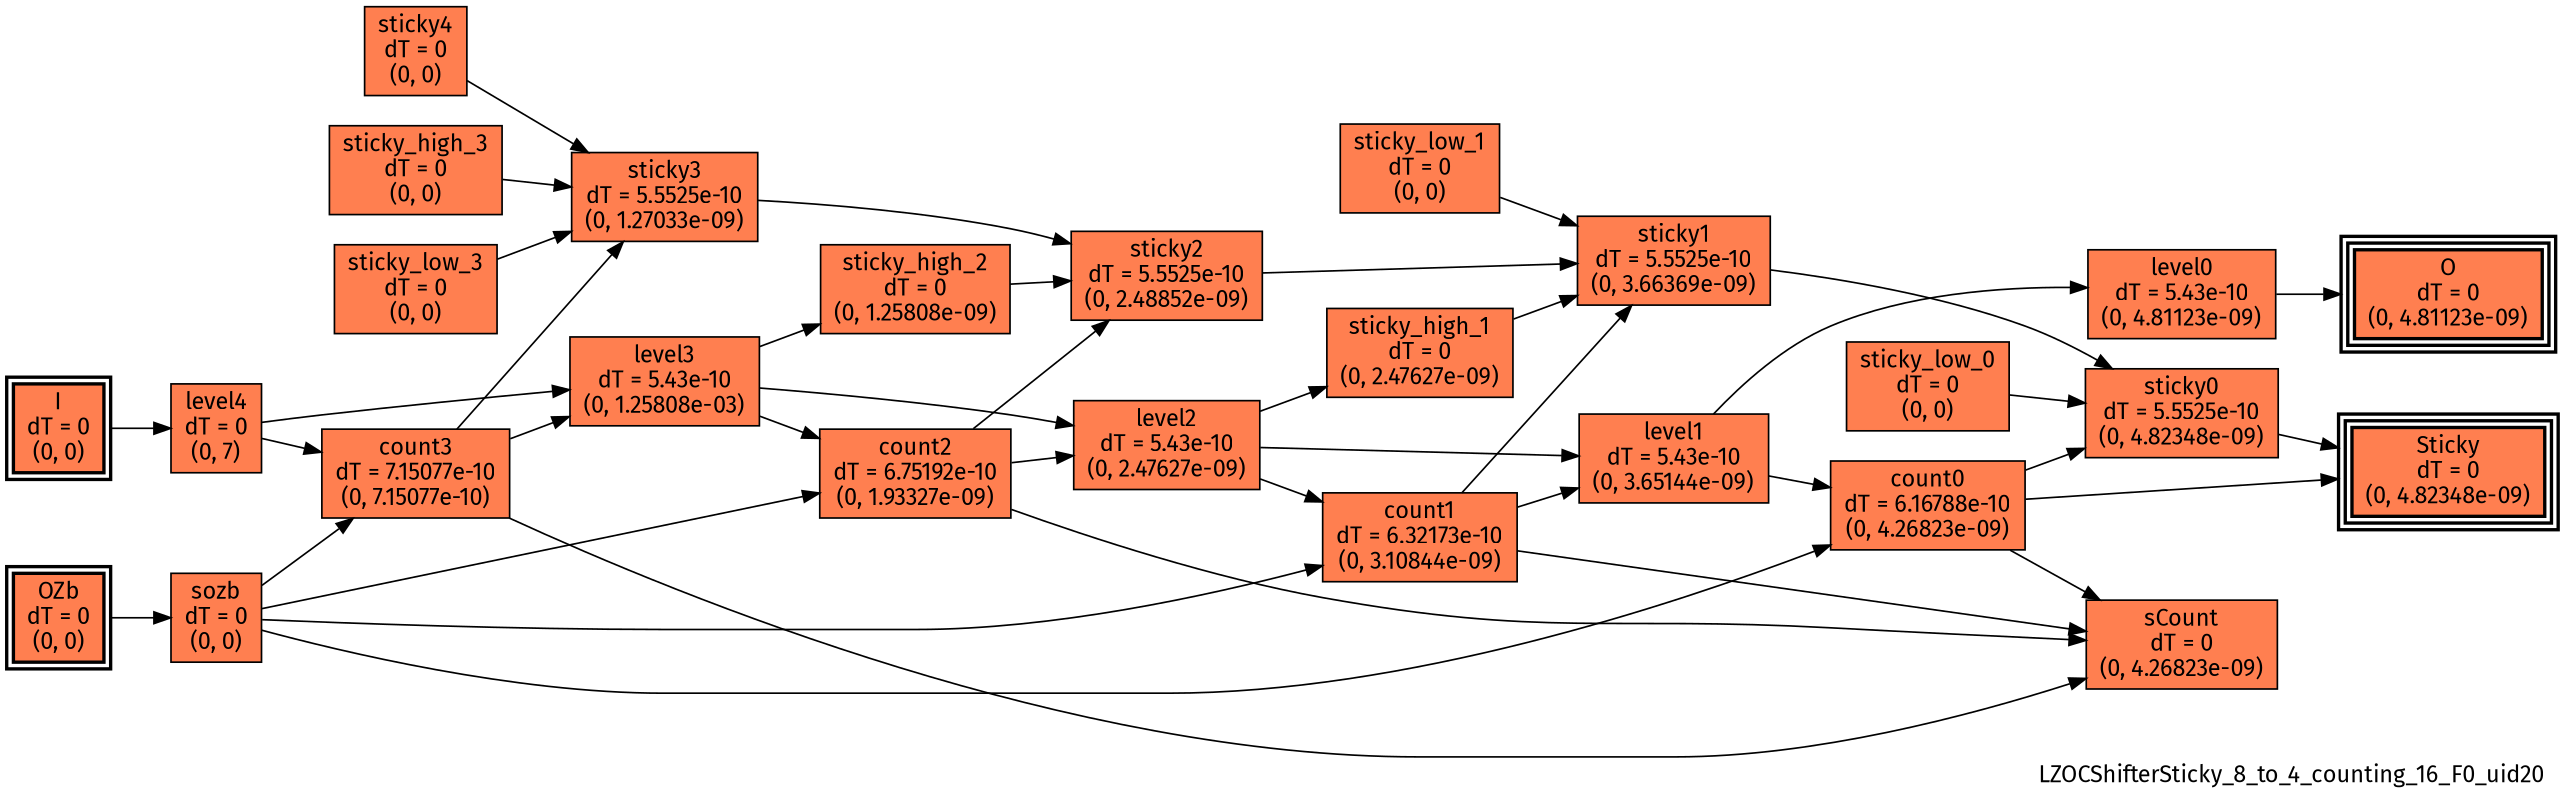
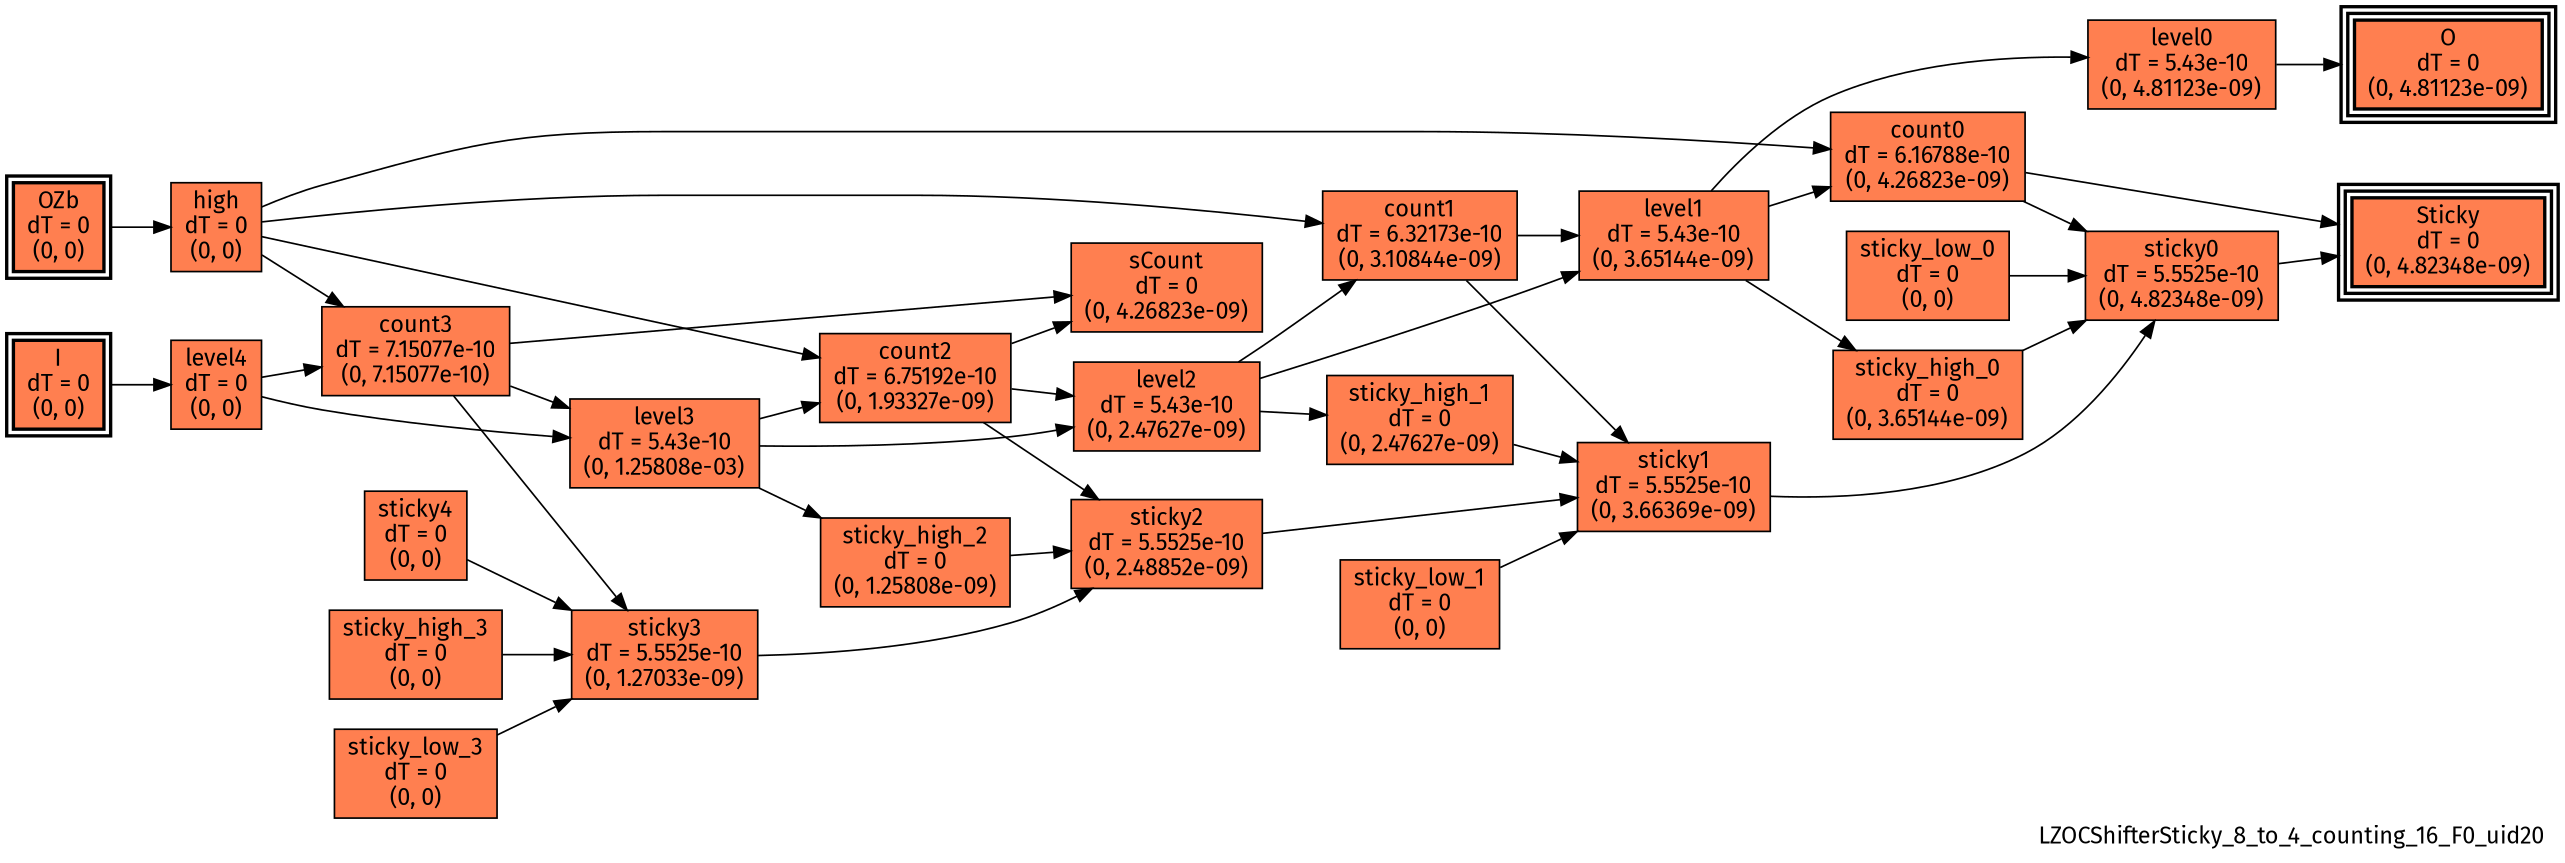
none -> (1928, 395)
(216, 428) -> (216, 385)
(2048, 571) -> none
(1793, 590) -> none
(216, 618) -> (216, 227)
